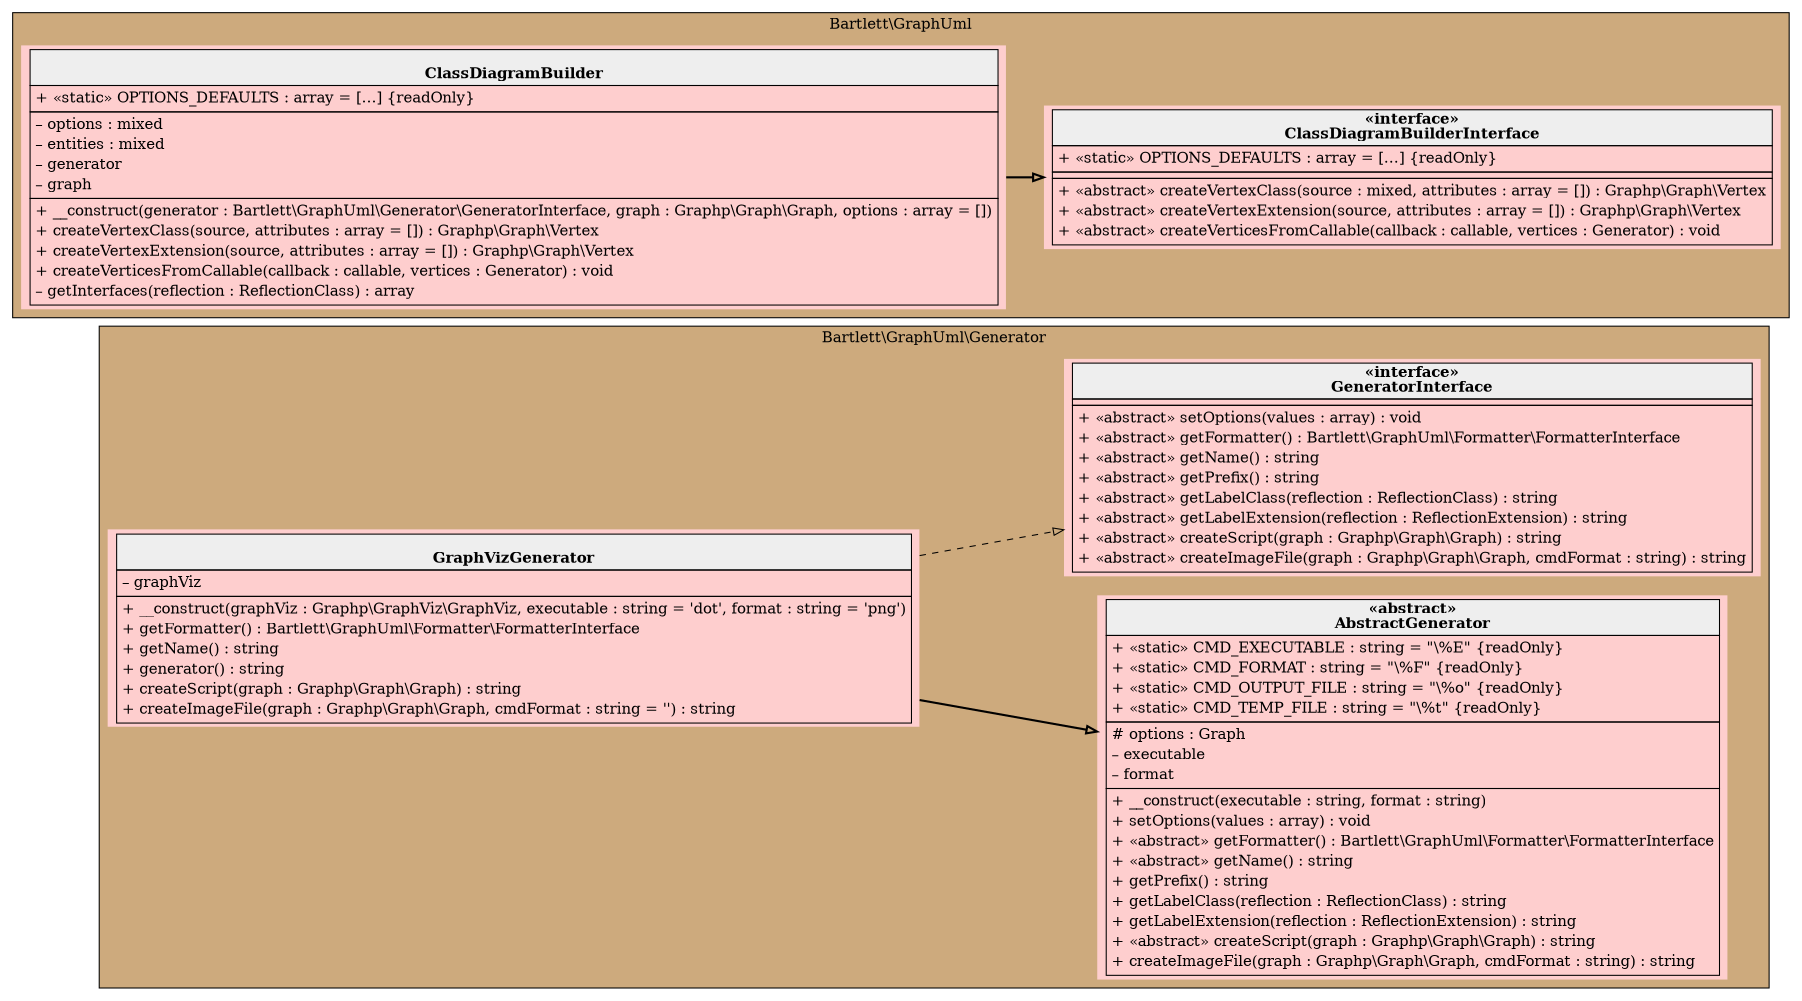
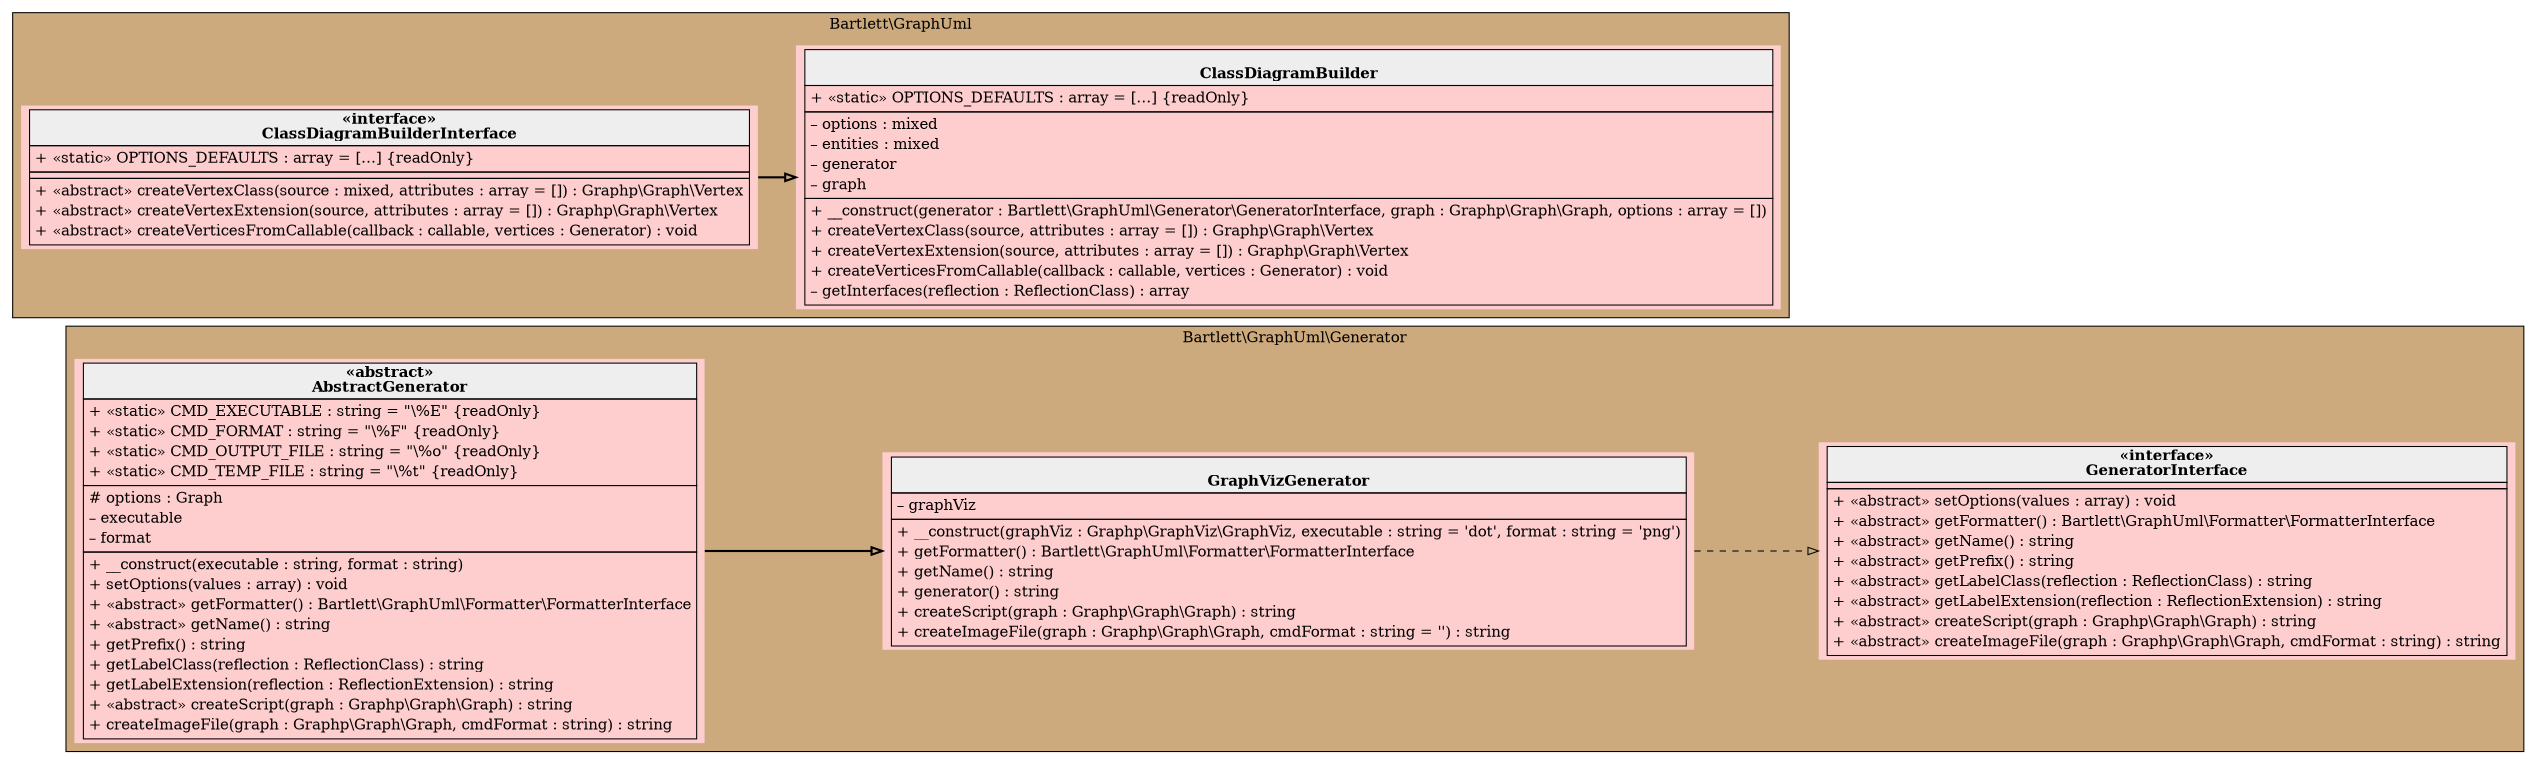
(1020, 177) -> (772, 177)
(1003, 715) -> (788, 551)
